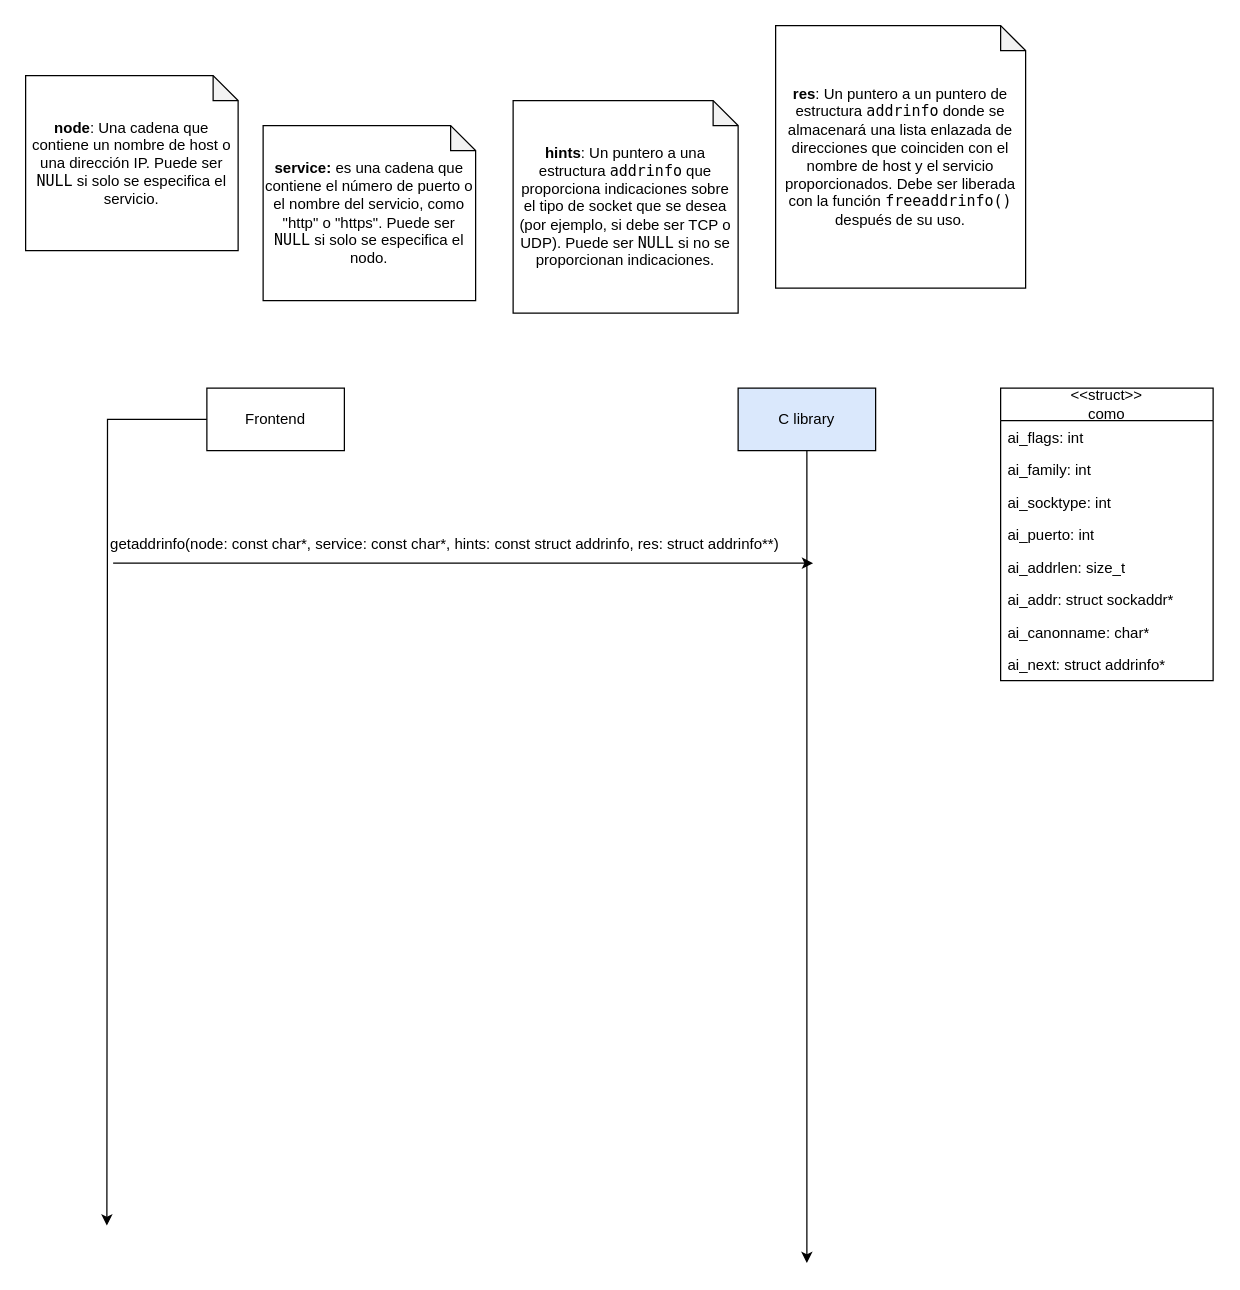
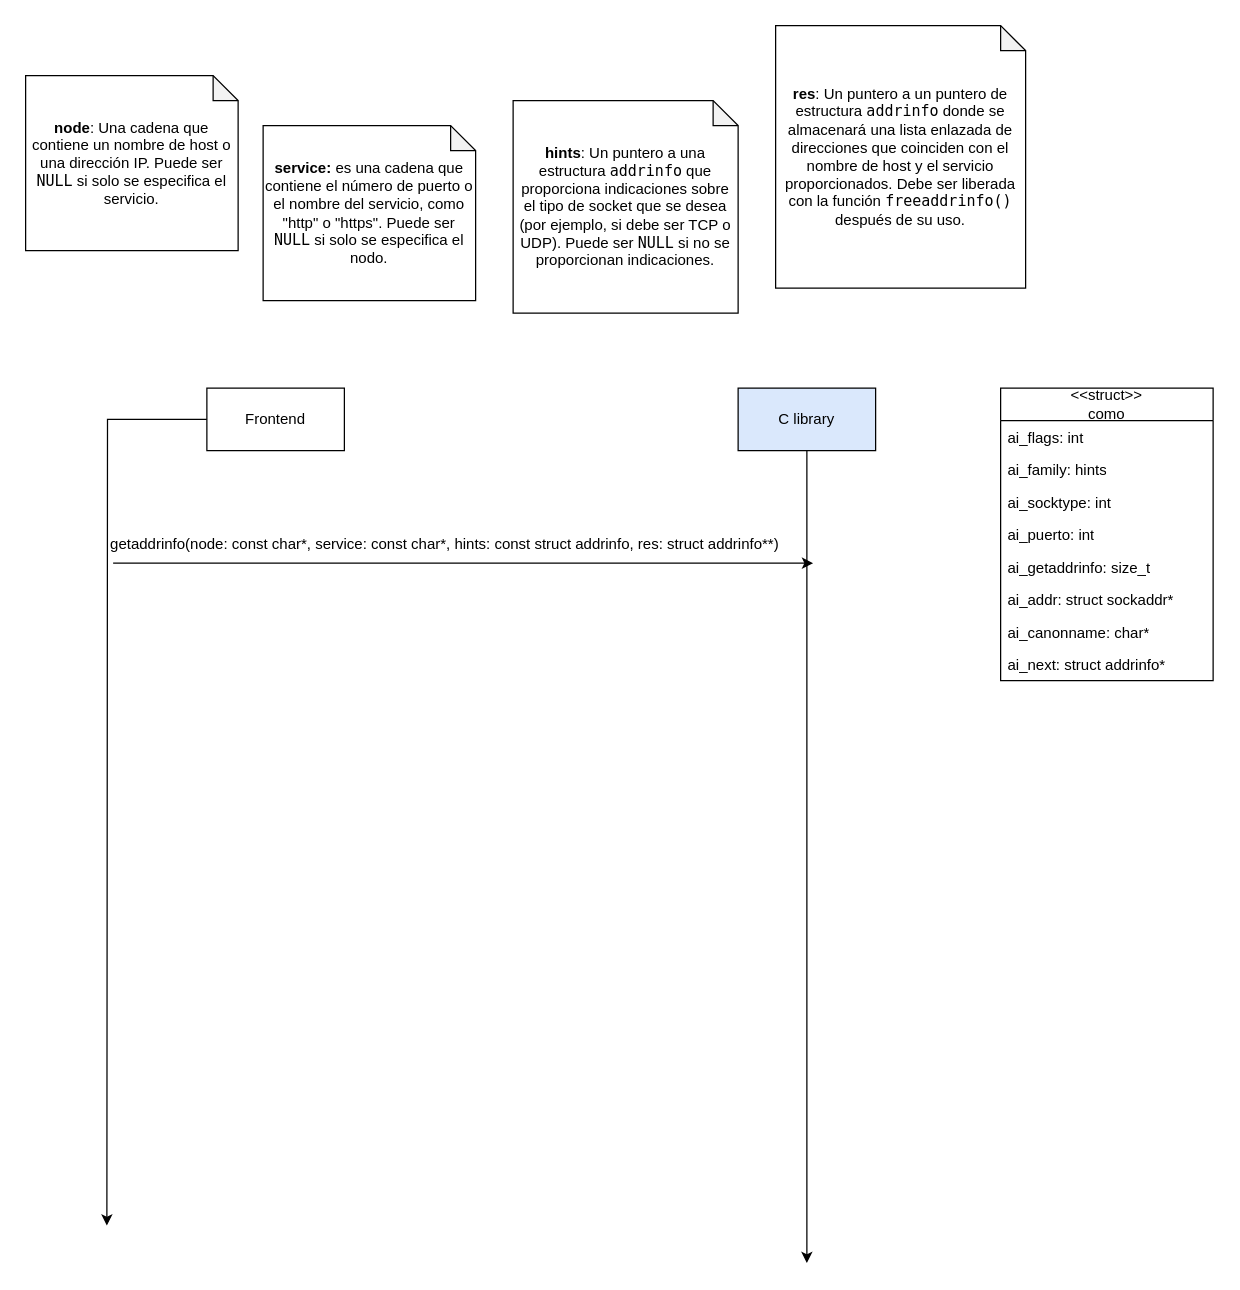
(1055, 471) -> (1064, 471)
(1074, 568) -> (1091, 568)
